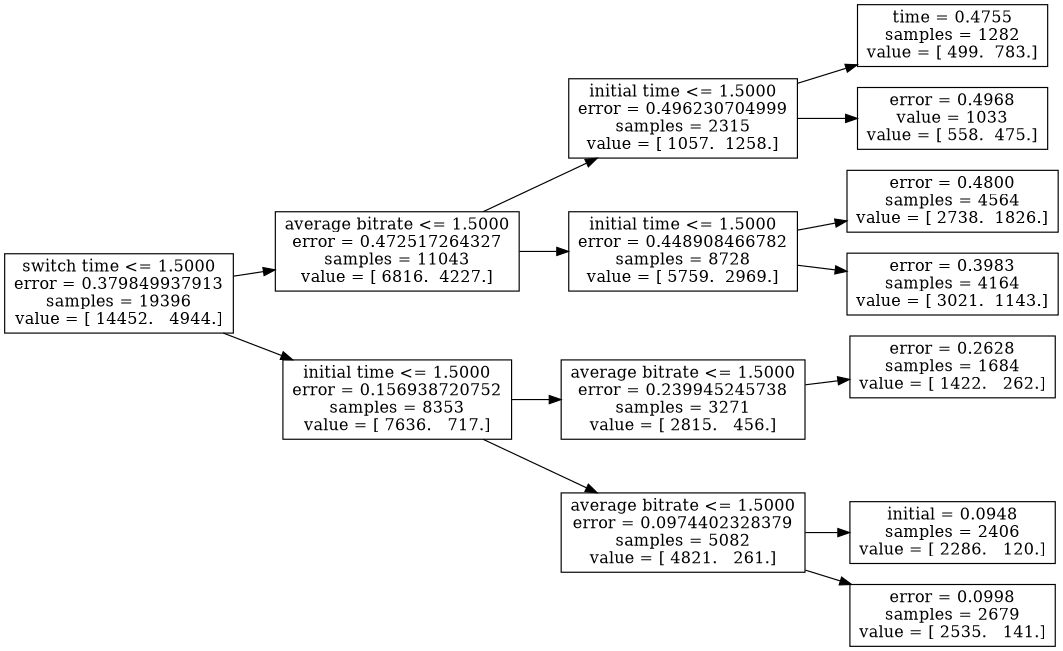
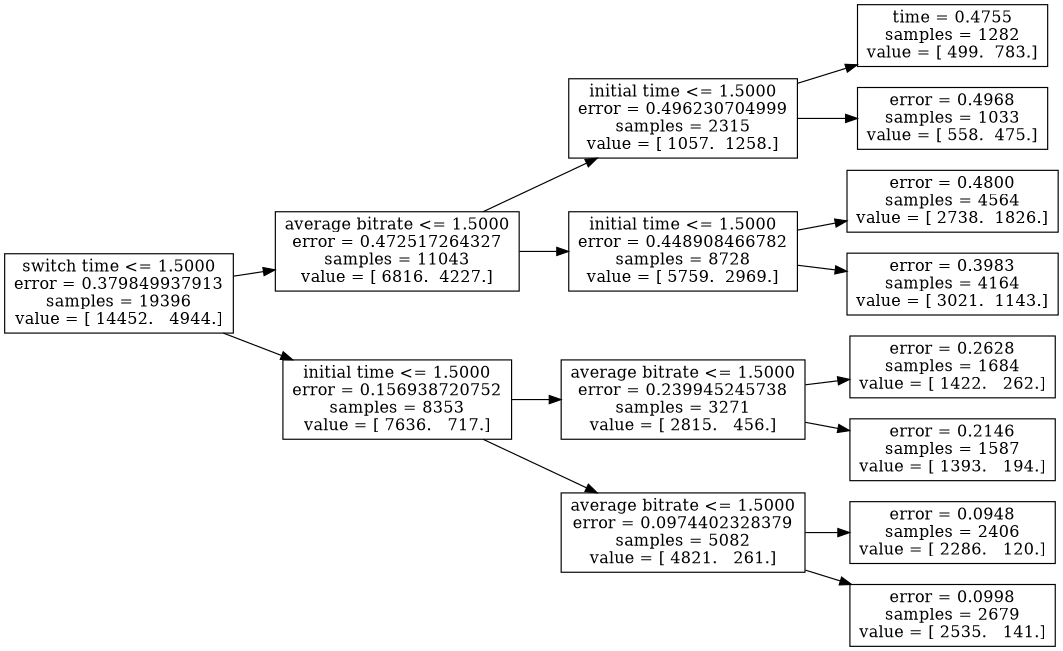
(953, 118) -> (953, 118)
none -> (953, 450)
(953, 533) -> (953, 533)
